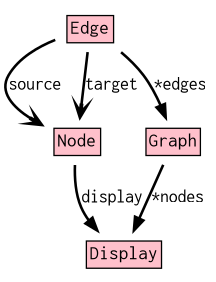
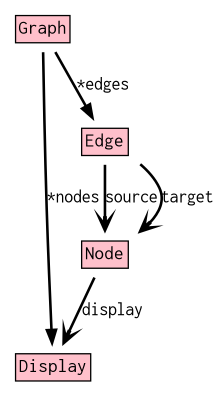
(144, 76) -> (71, 79)
(77, 194) -> (82, 304)
